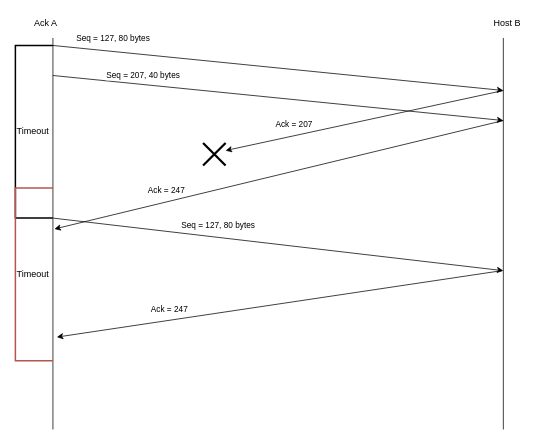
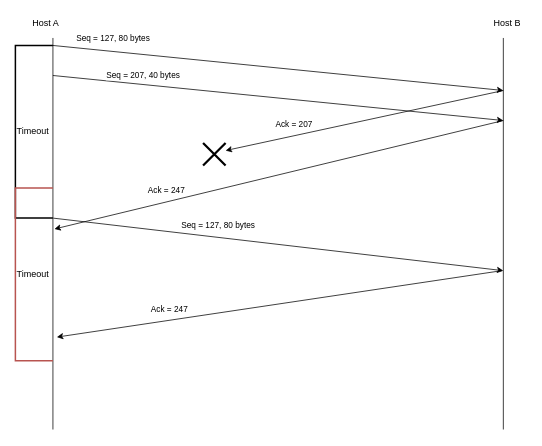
(46, 23) -> (46, 23)
